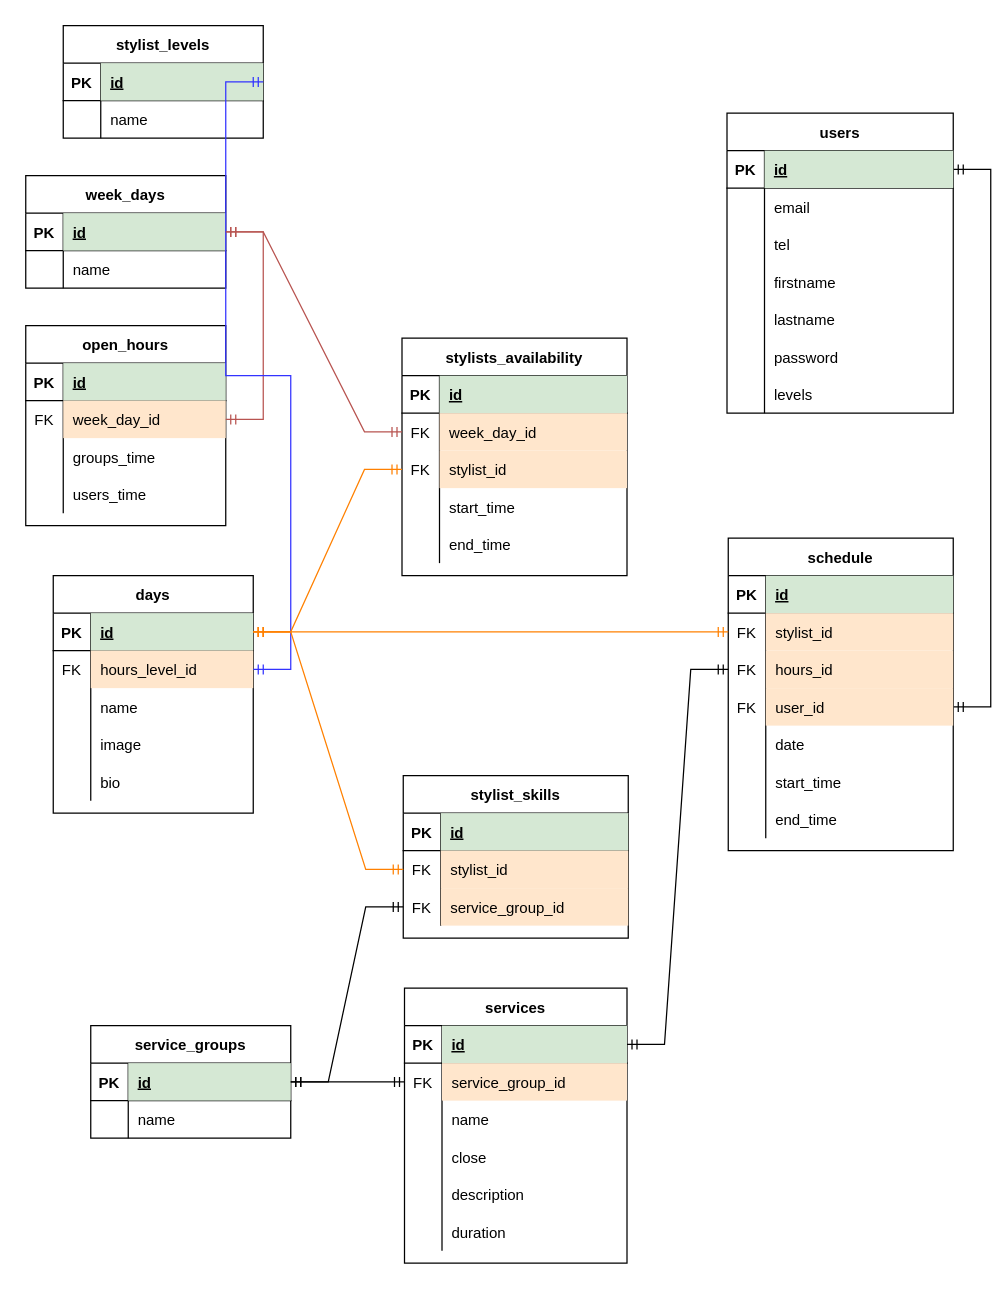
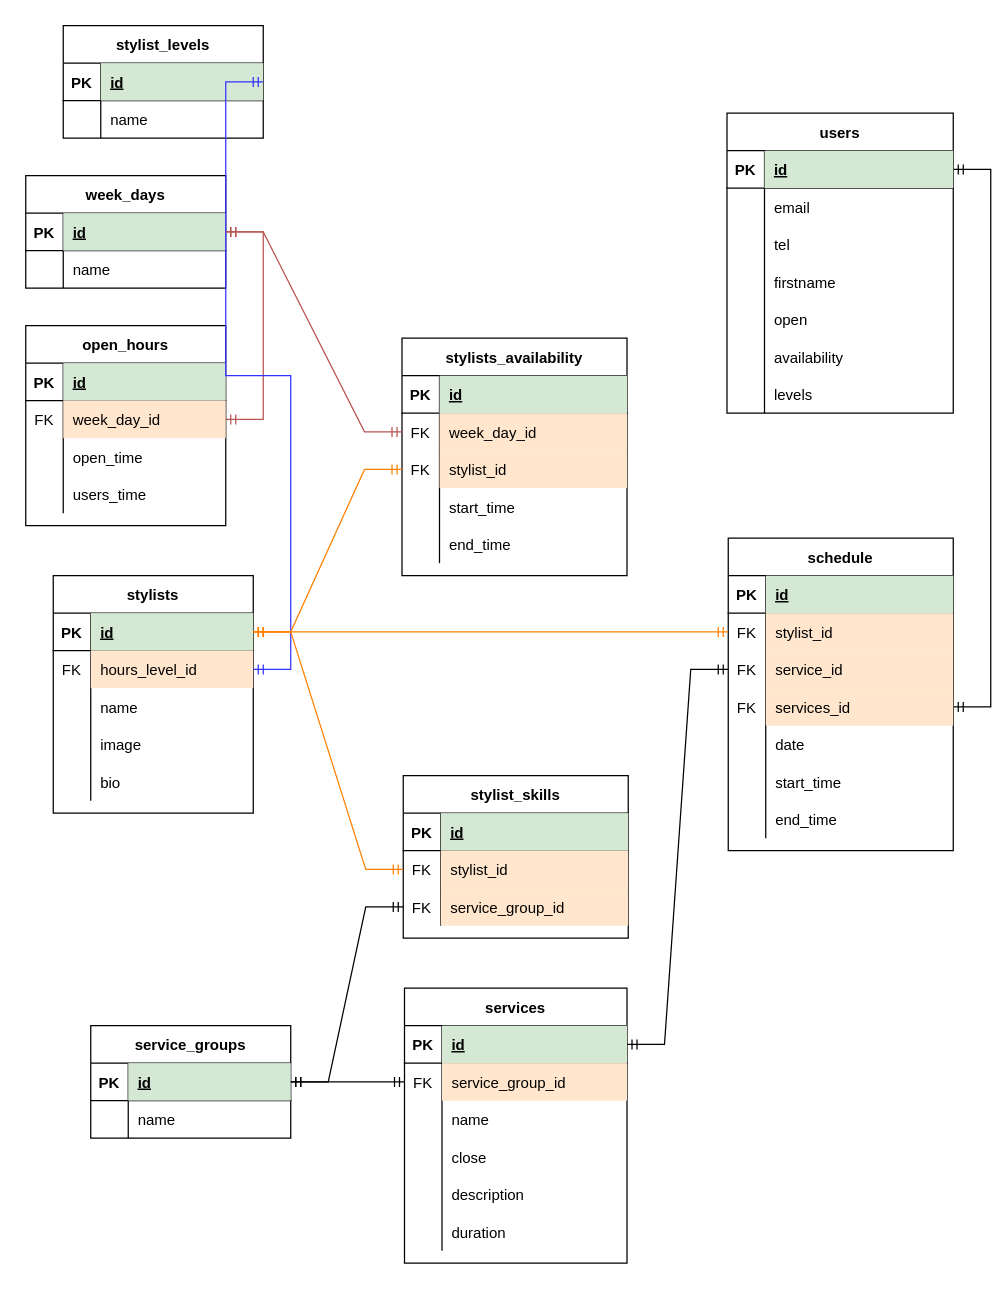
(805, 320) -> (791, 320)
(807, 358) -> (814, 358)
(117, 458) -> (108, 458)
(153, 595) -> (153, 595)
(807, 670) -> (813, 670)
(802, 708) -> (817, 708)
